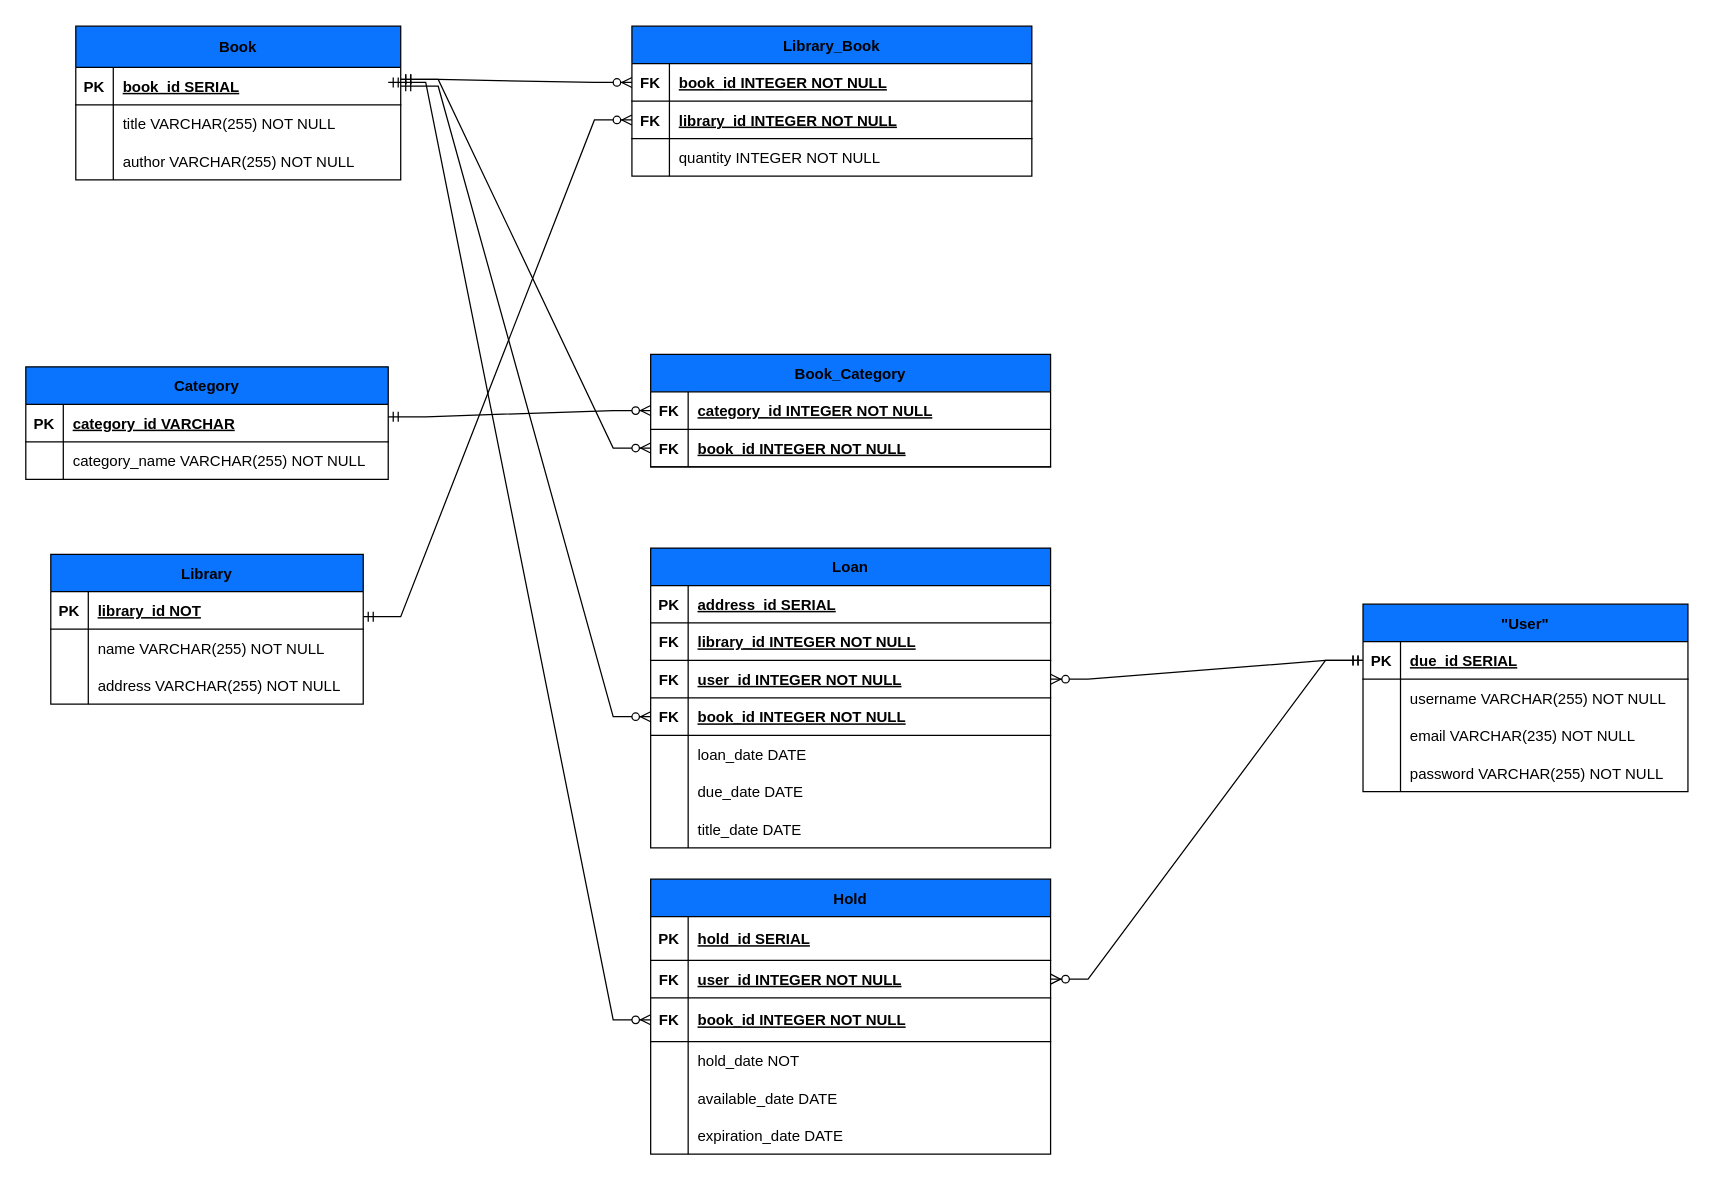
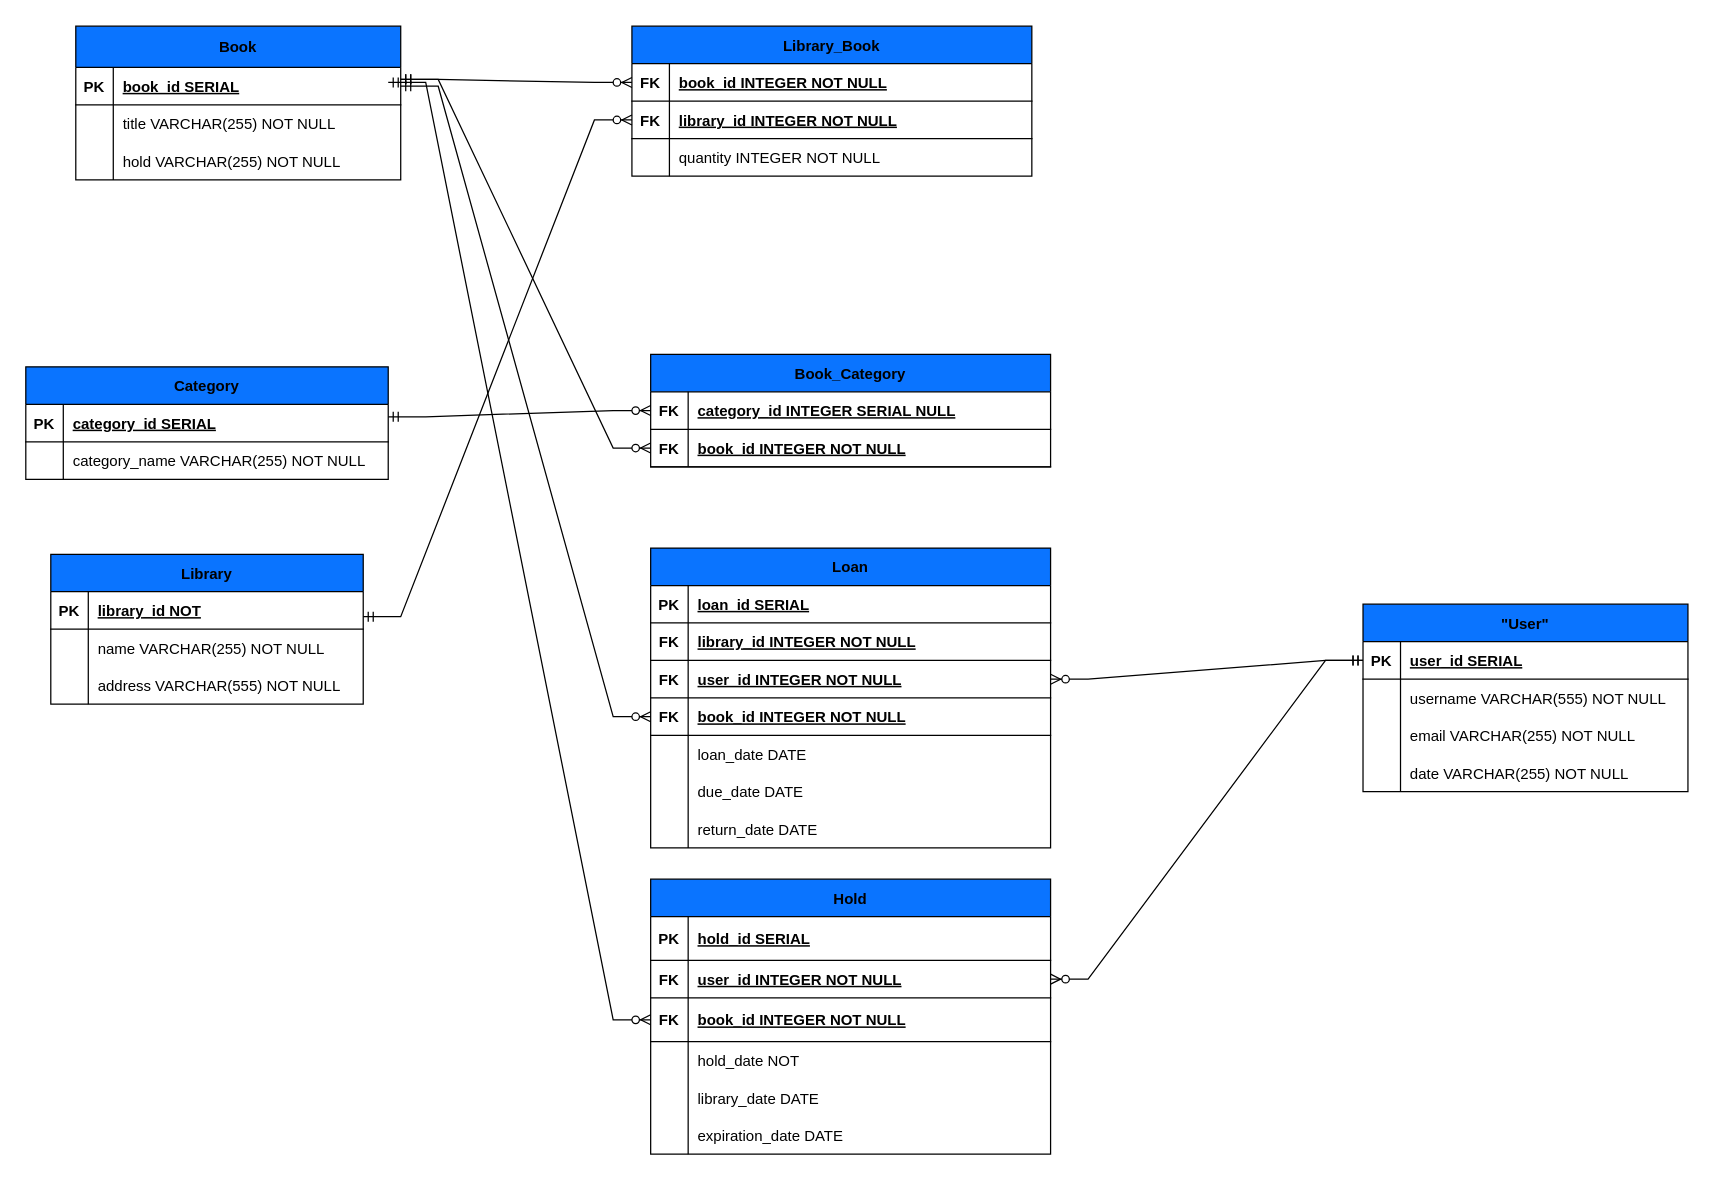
(234, 162) -> (224, 162)
(807, 411) -> (820, 411)
(148, 424) -> (144, 424)
(765, 605) -> (750, 605)
(1461, 661) -> (1465, 661)
(213, 686) -> (213, 686)
(1530, 699) -> (1530, 699)
(1514, 736) -> (1514, 736)
(1530, 774) -> (1513, 774)
(755, 830) -> (763, 830)
(770, 1099) -> (763, 1099)
